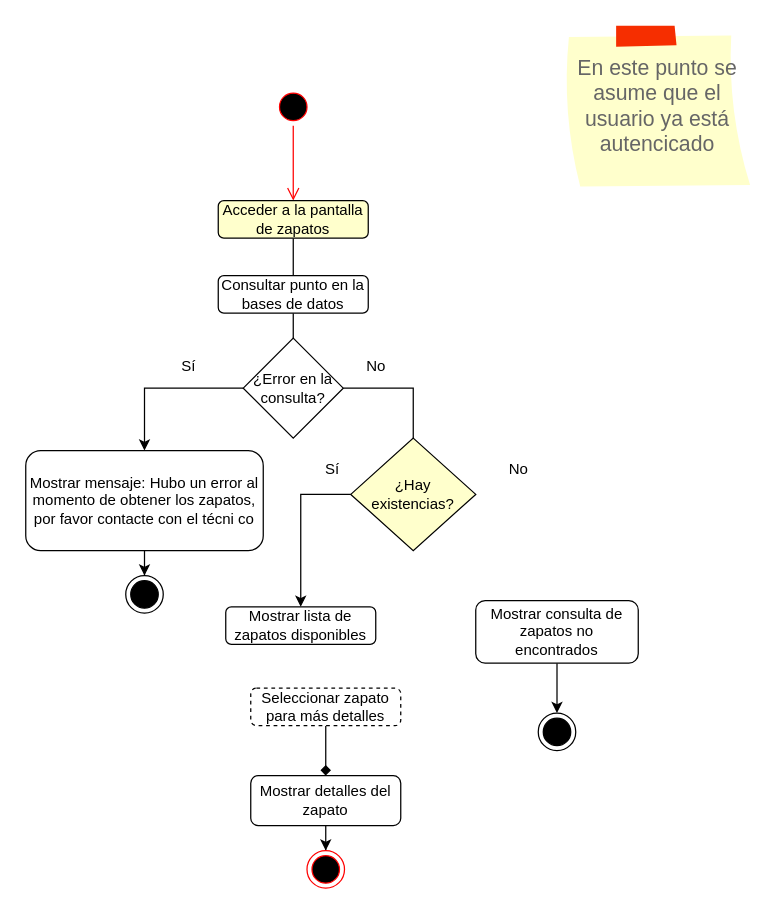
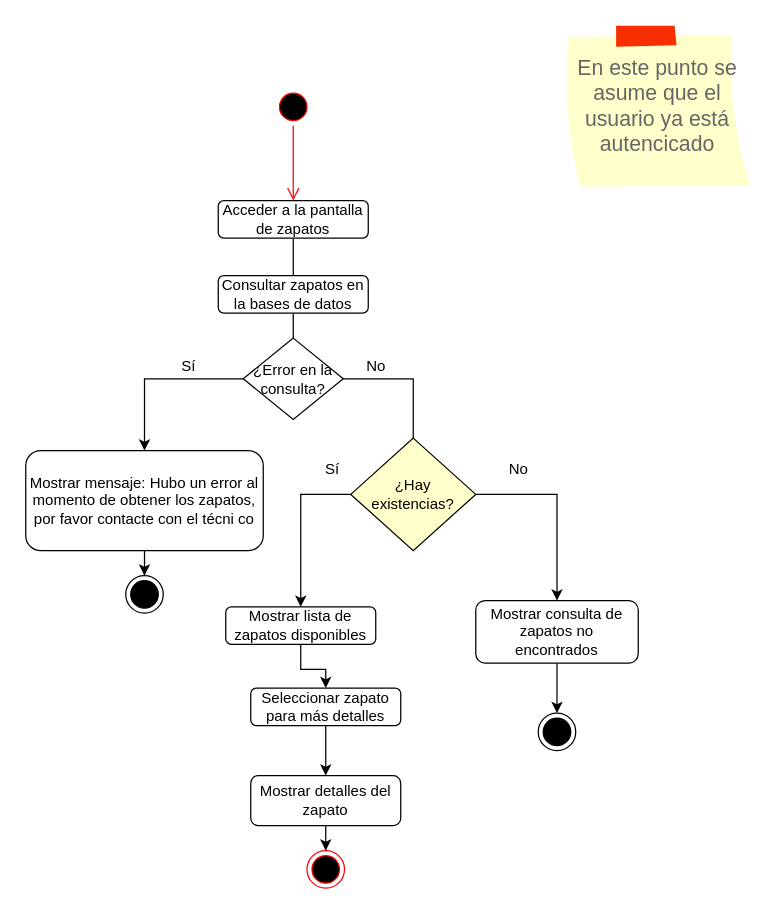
(293, 219) -> (293, 219)
(293, 294) -> (293, 294)
(293, 388) -> (293, 379)
none -> (557, 502)
none -> (306, 669)
(326, 707) -> (326, 707)
(326, 764) -> (326, 765)
